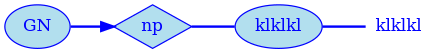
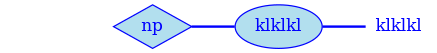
(38, 27) -> none
